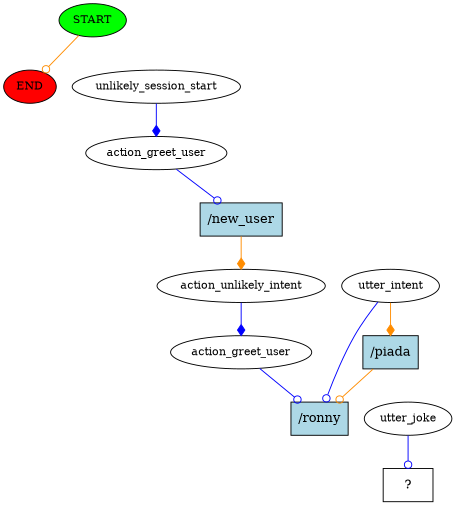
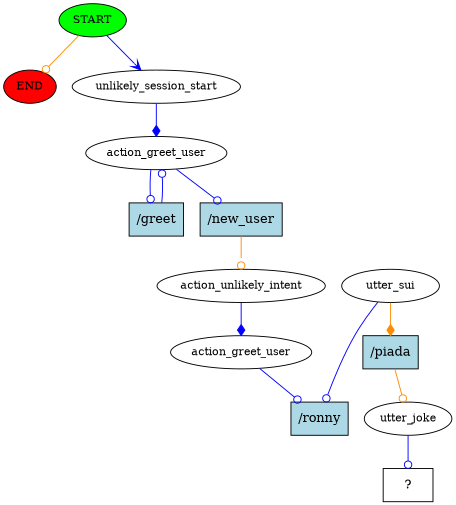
none -> (121, 49)
none -> (156, 219)
(241, 247) -> (241, 247)
(391, 286) -> (391, 286)
(358, 383) -> (398, 382)
